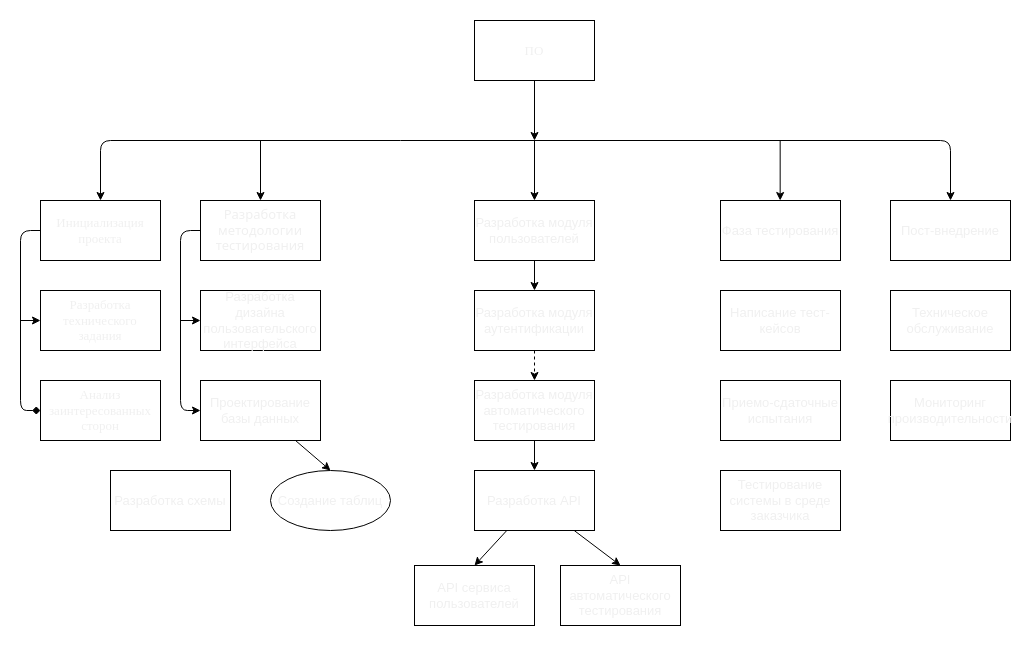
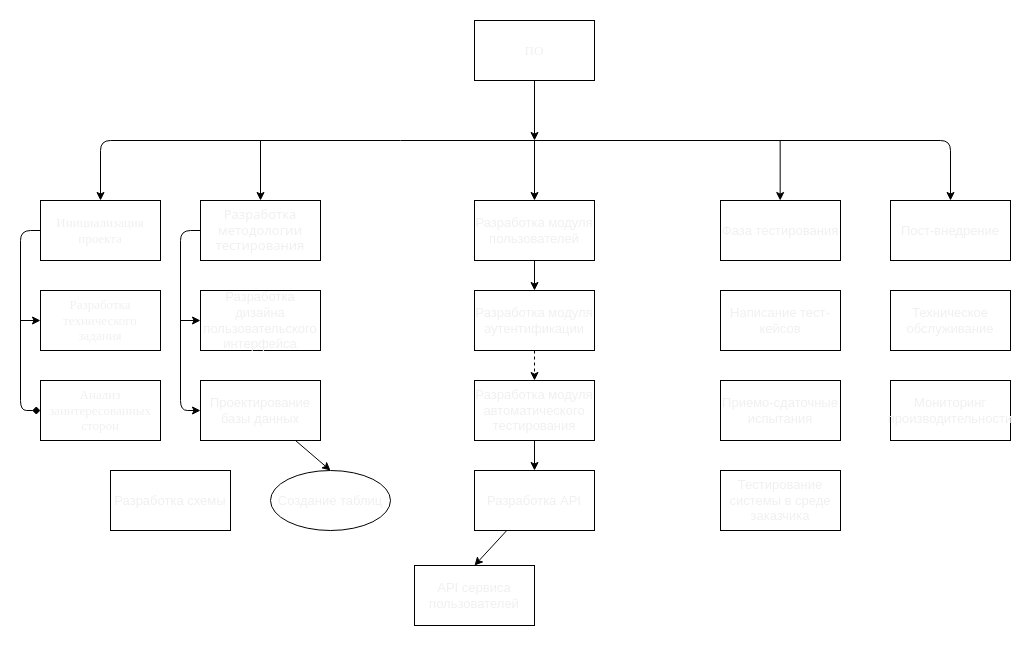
(594, 546) -> none
(621, 596) -> none
